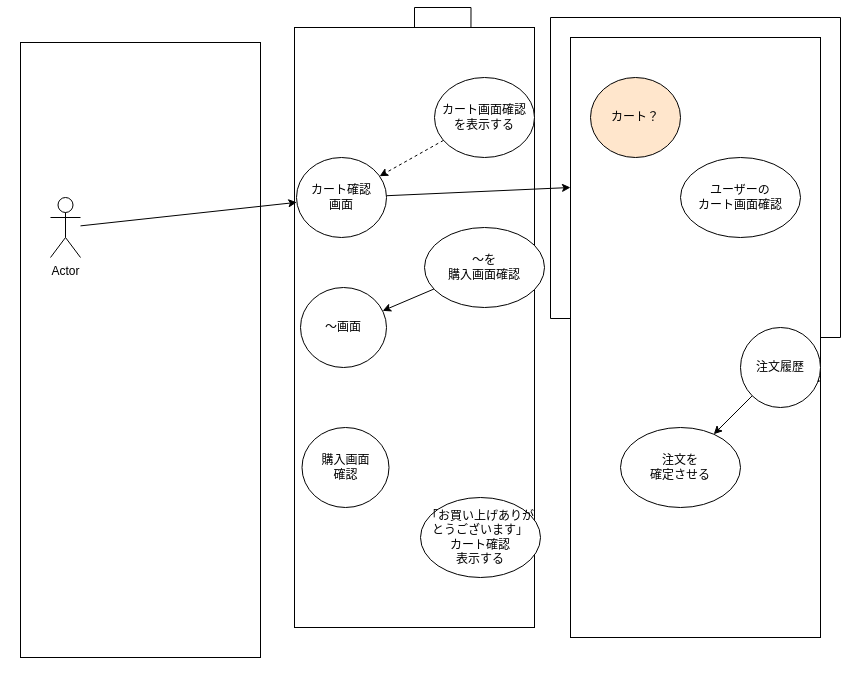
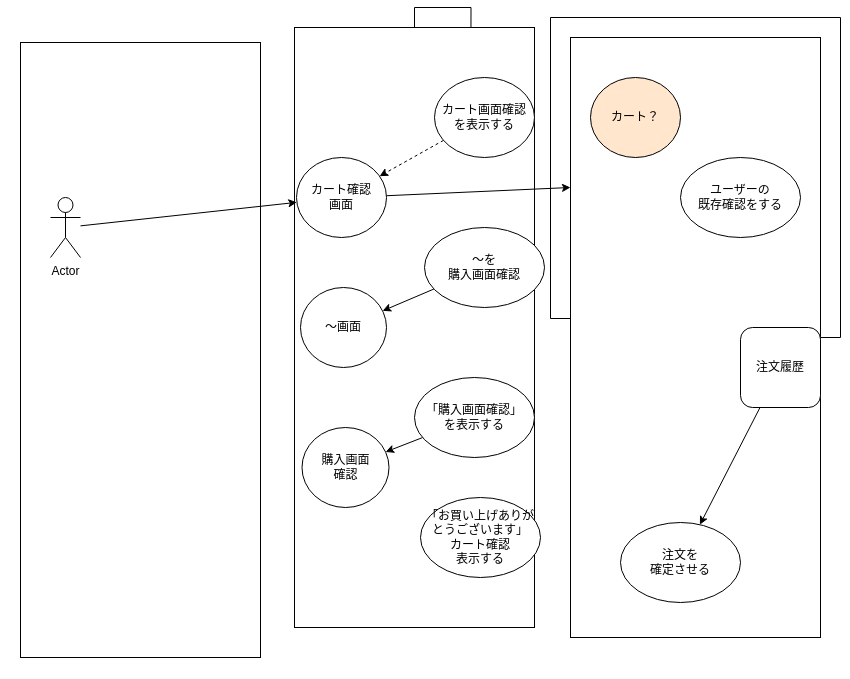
(741, 198) -> (741, 198)
(781, 368) -> (781, 368)
none -> (475, 418)
none -> (408, 443)
(681, 468) -> (681, 563)
